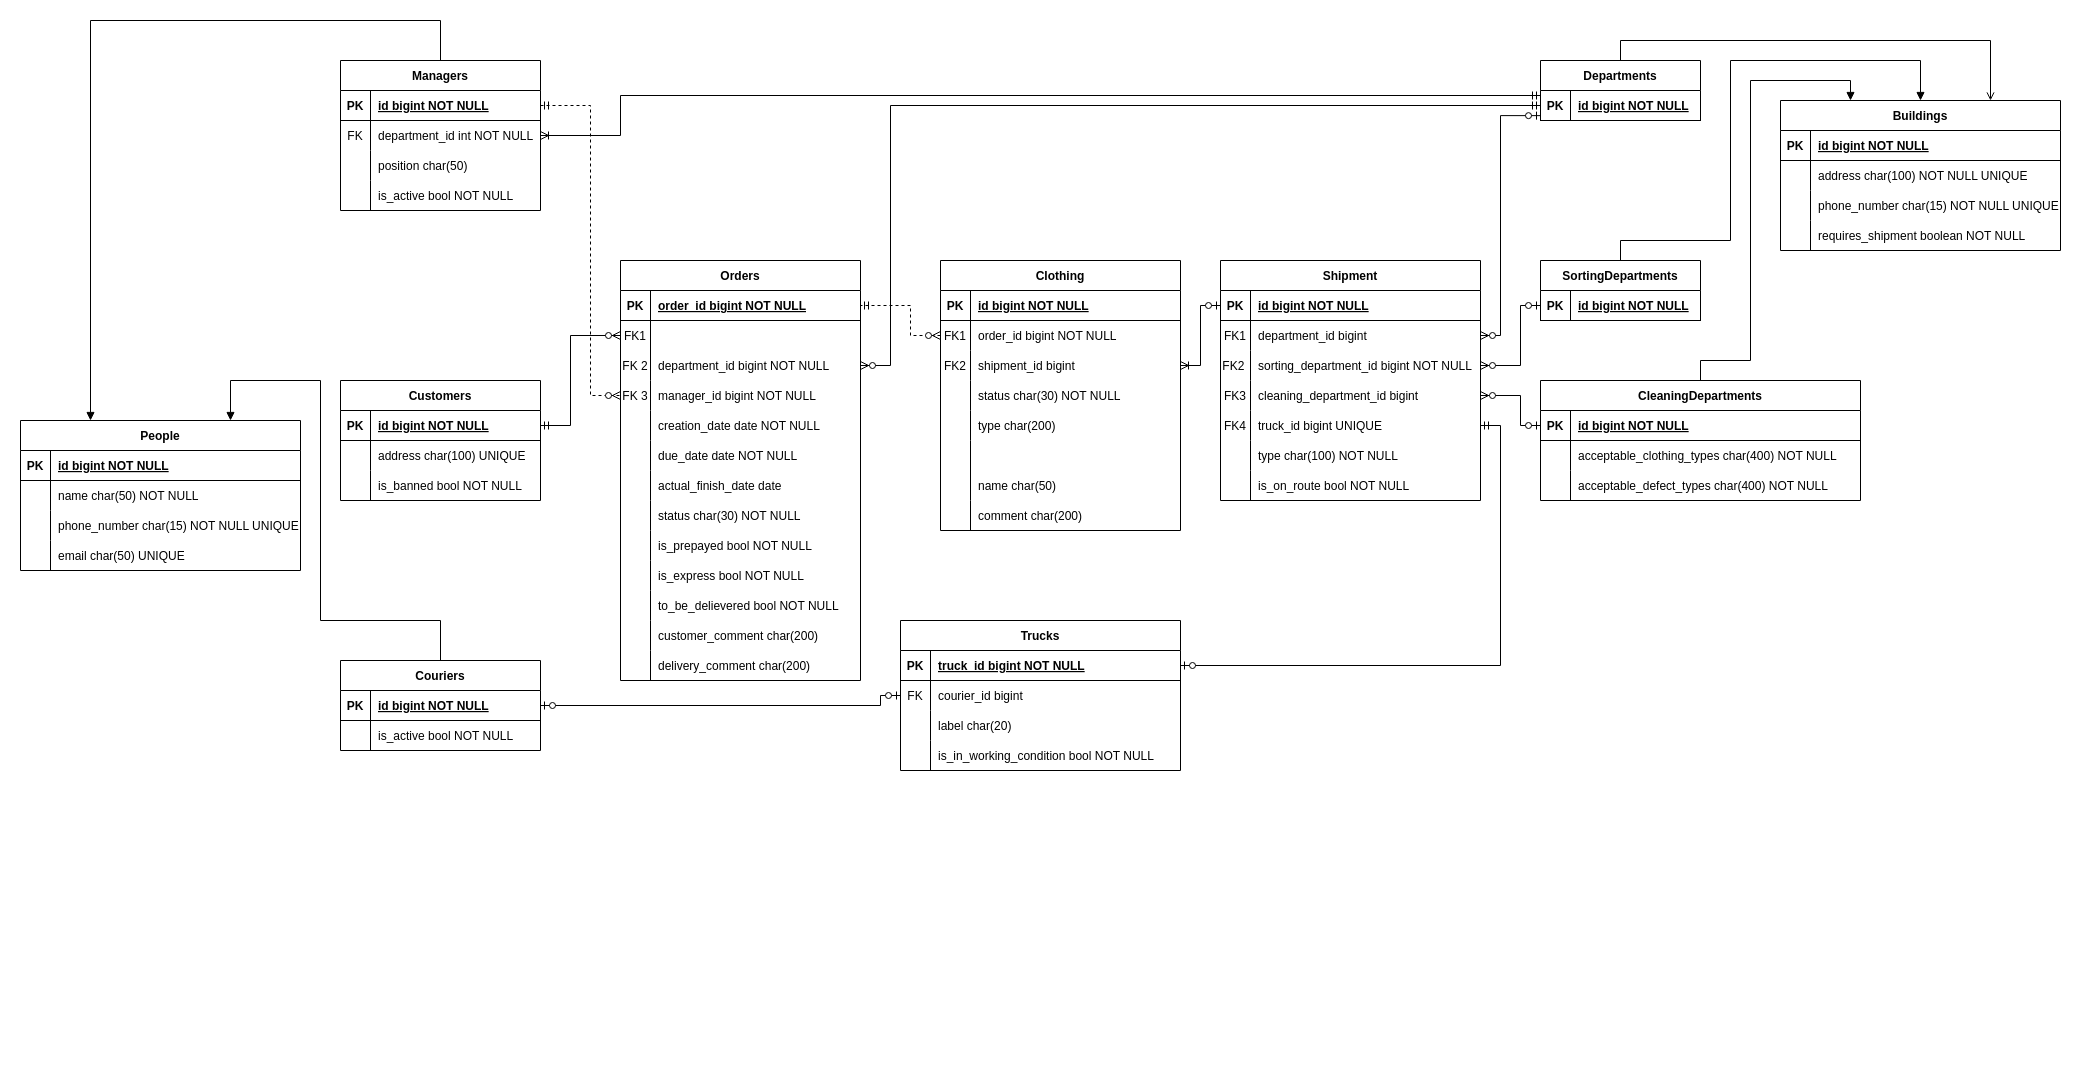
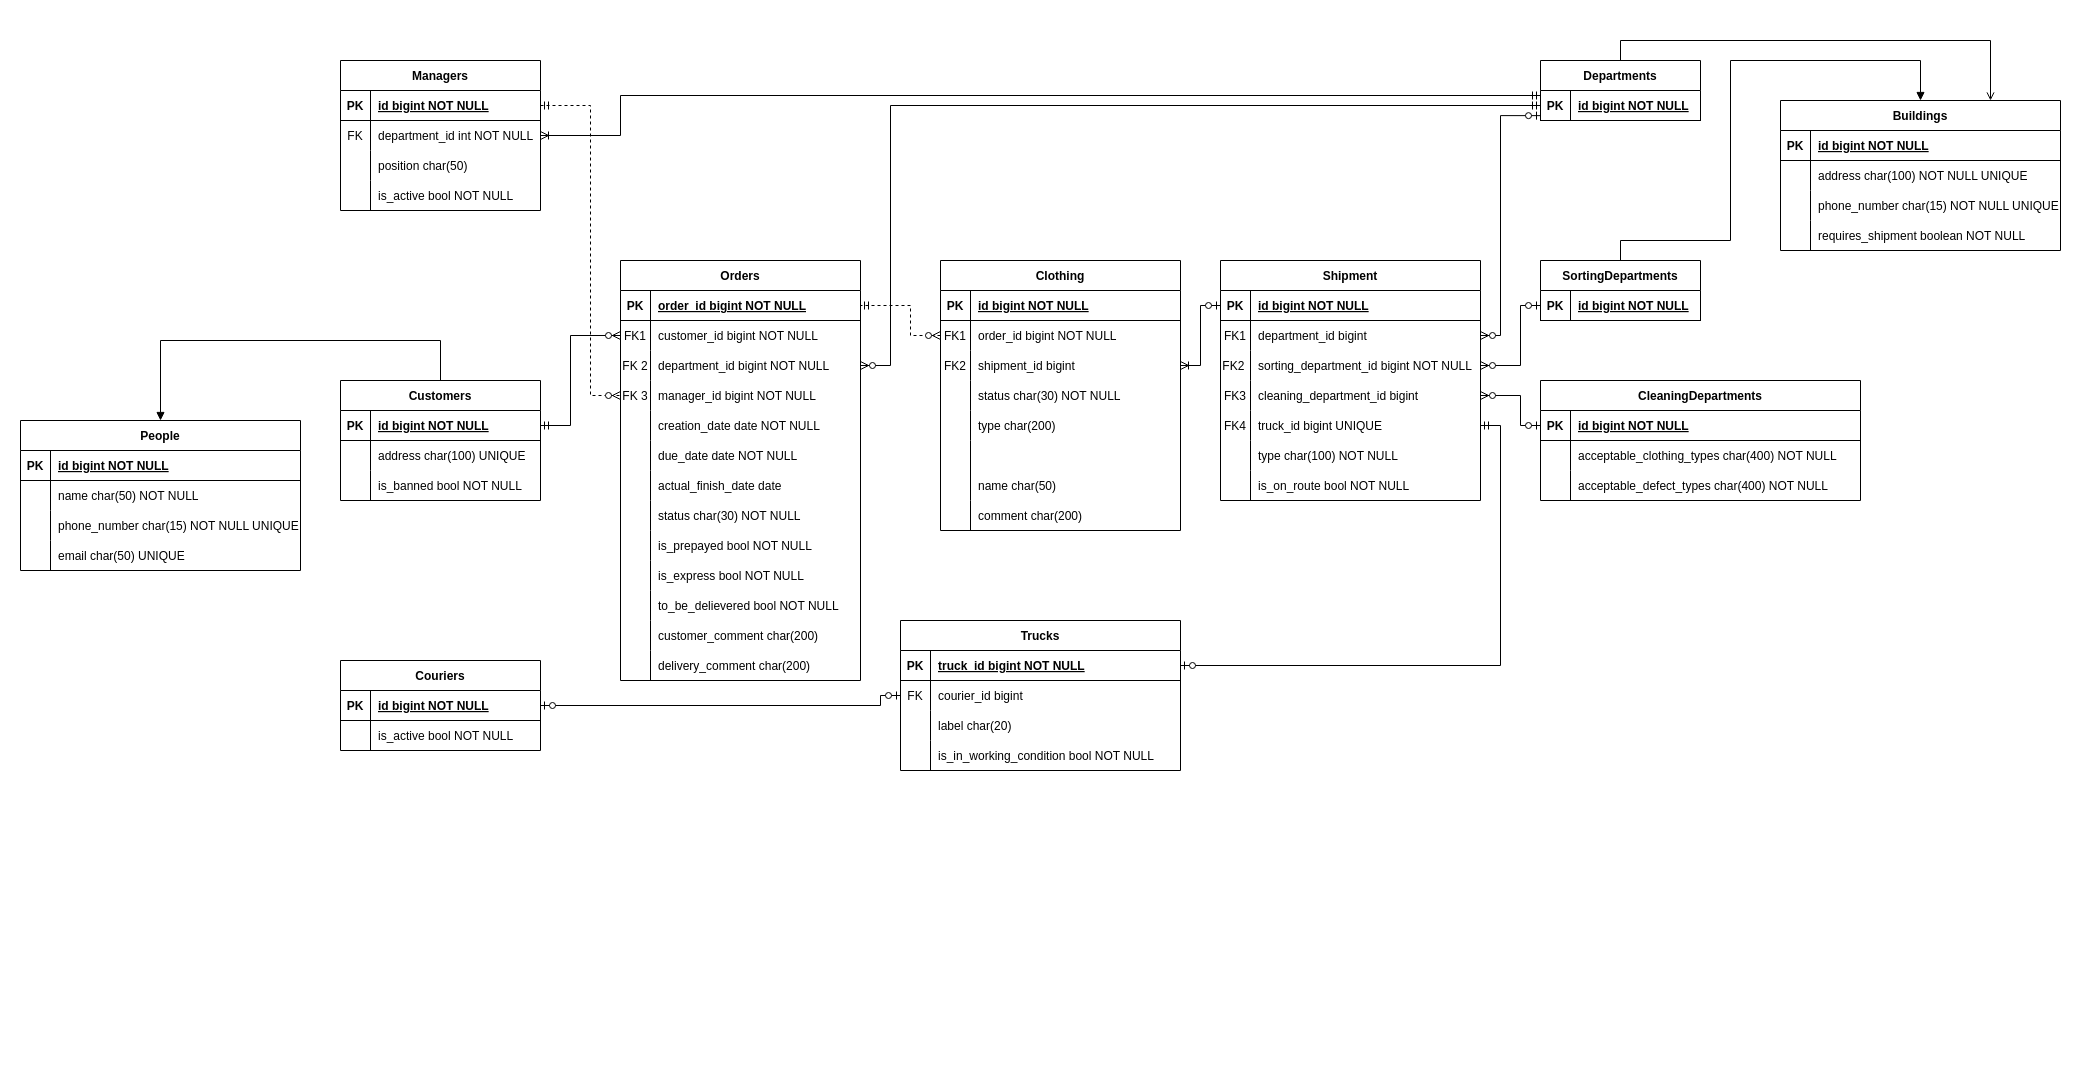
(91, 21) -> none
(1751, 201) -> none
none -> (756, 336)
none -> (286, 341)
(321, 521) -> none
